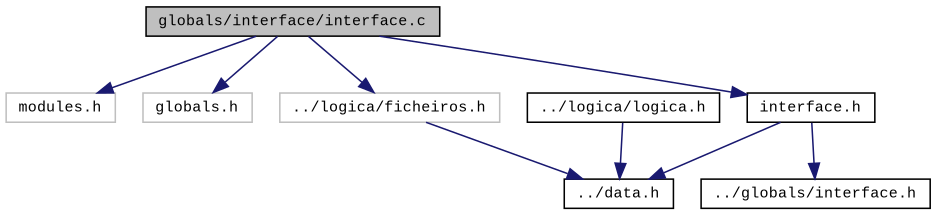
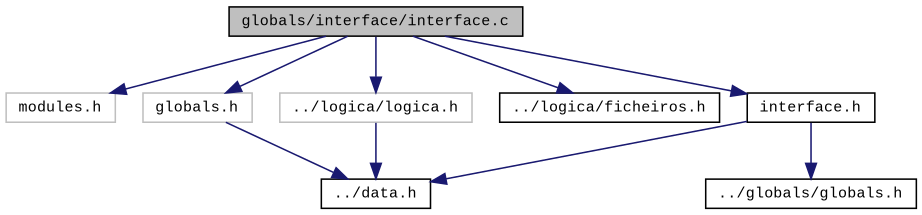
none -> (376, 57)
(390, 108) -> (610, 108)
(623, 108) -> (376, 108)
(497, 148) -> (280, 147)
(816, 194) -> (811, 194)
